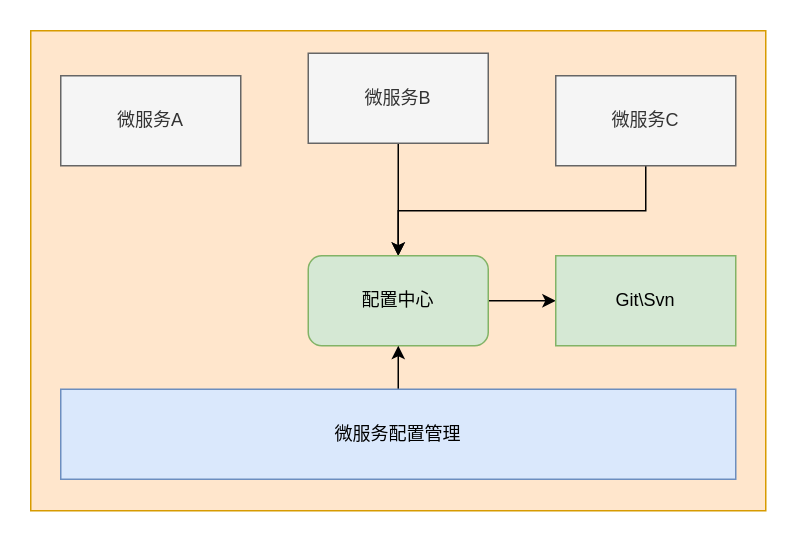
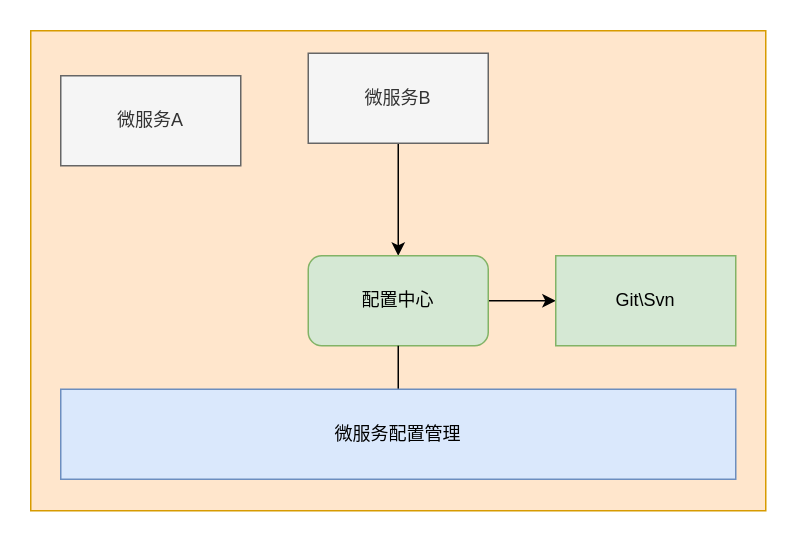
(646, 121) -> none
(547, 211) -> none
(398, 357) -> (398, 352)
